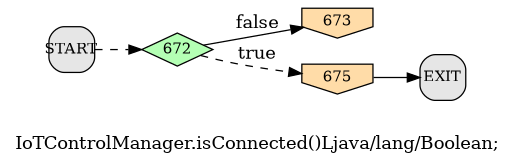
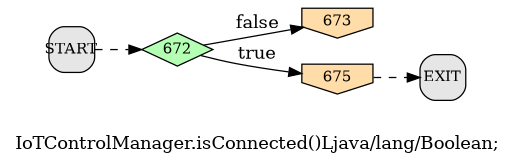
(244, 65) -> (244, 65)
(390, 78) -> (390, 78)
